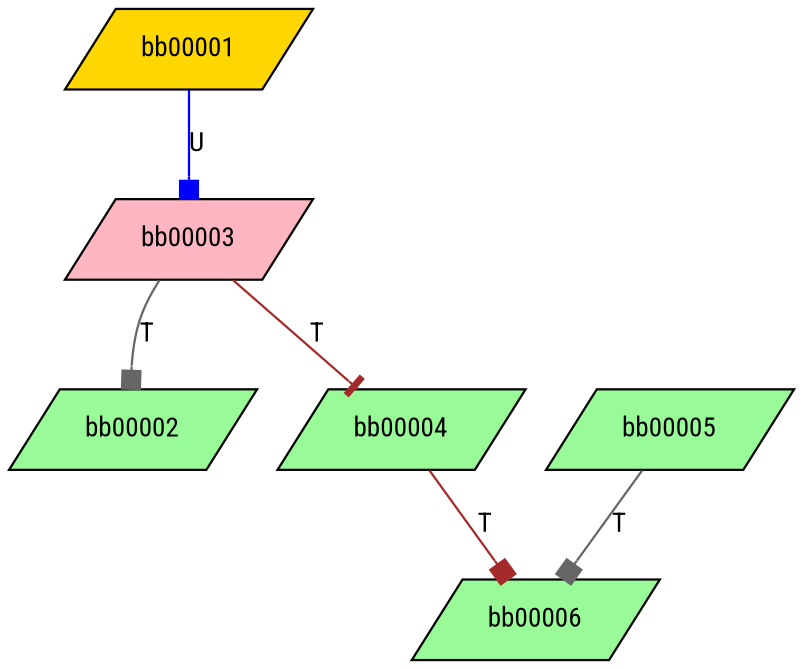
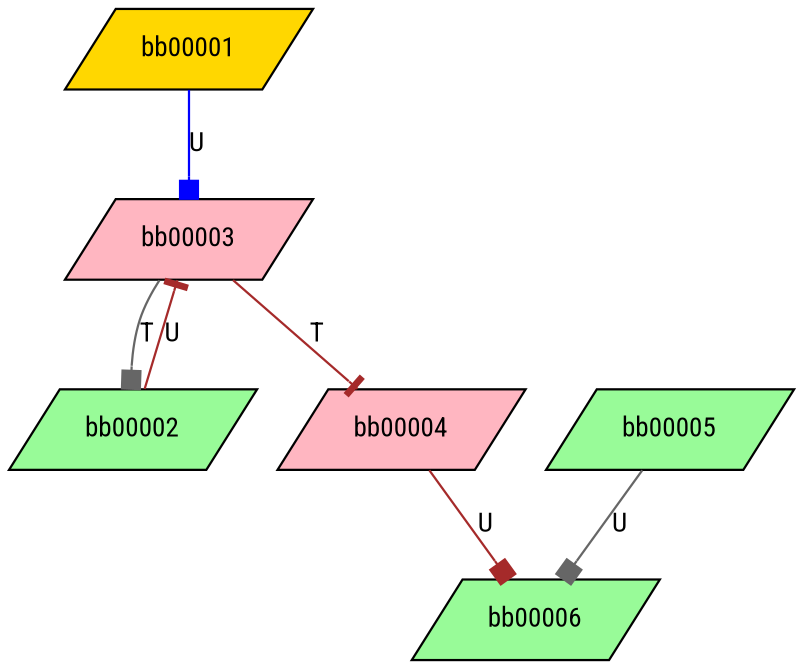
none -> (159, 340)
(402, 430) -> (402, 430)
(485, 525) -> (485, 525)
(620, 525) -> (620, 525)
